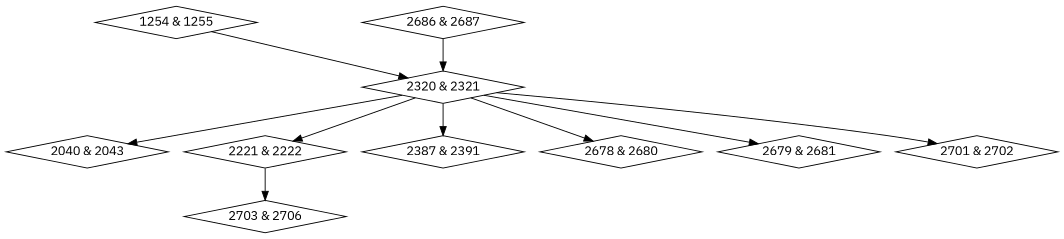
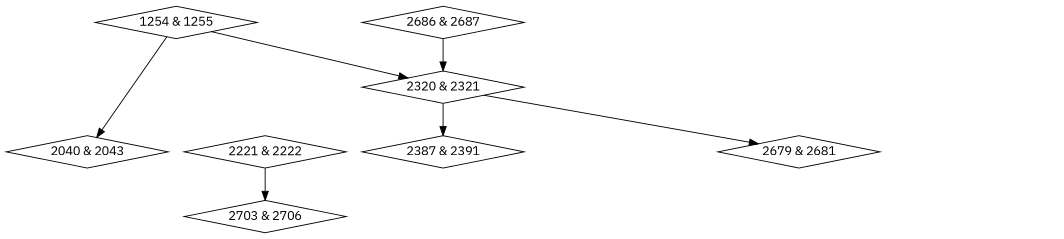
(358, 118) -> none
(270, 119) -> (134, 83)
(621, 152) -> none
(977, 152) -> none
